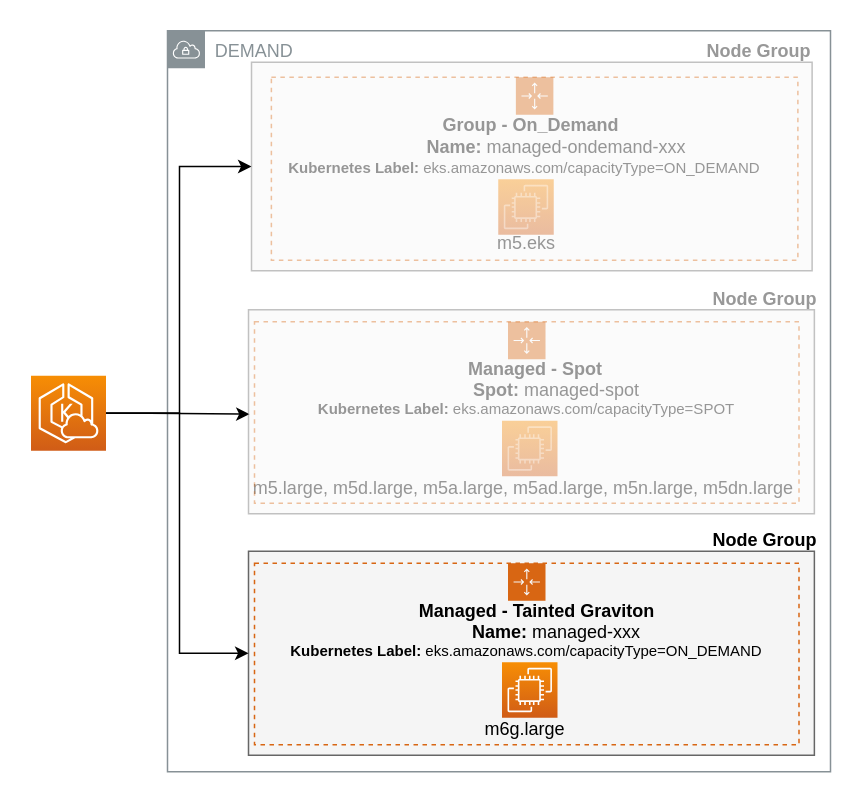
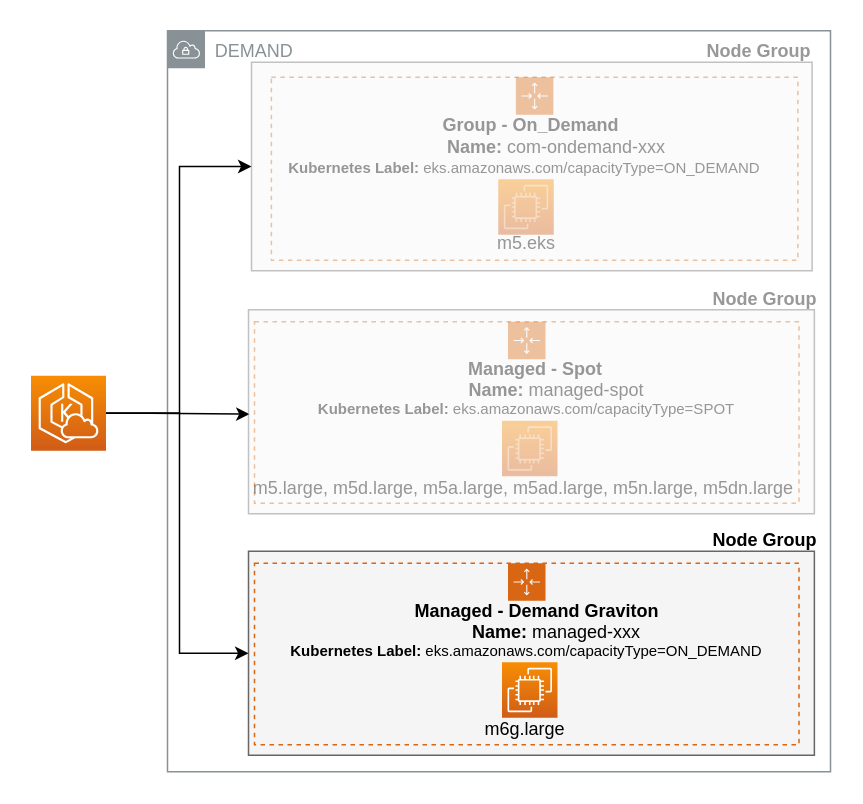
(557, 148) -> (557, 148)
(557, 391) -> (557, 391)
(537, 611) -> (537, 611)
